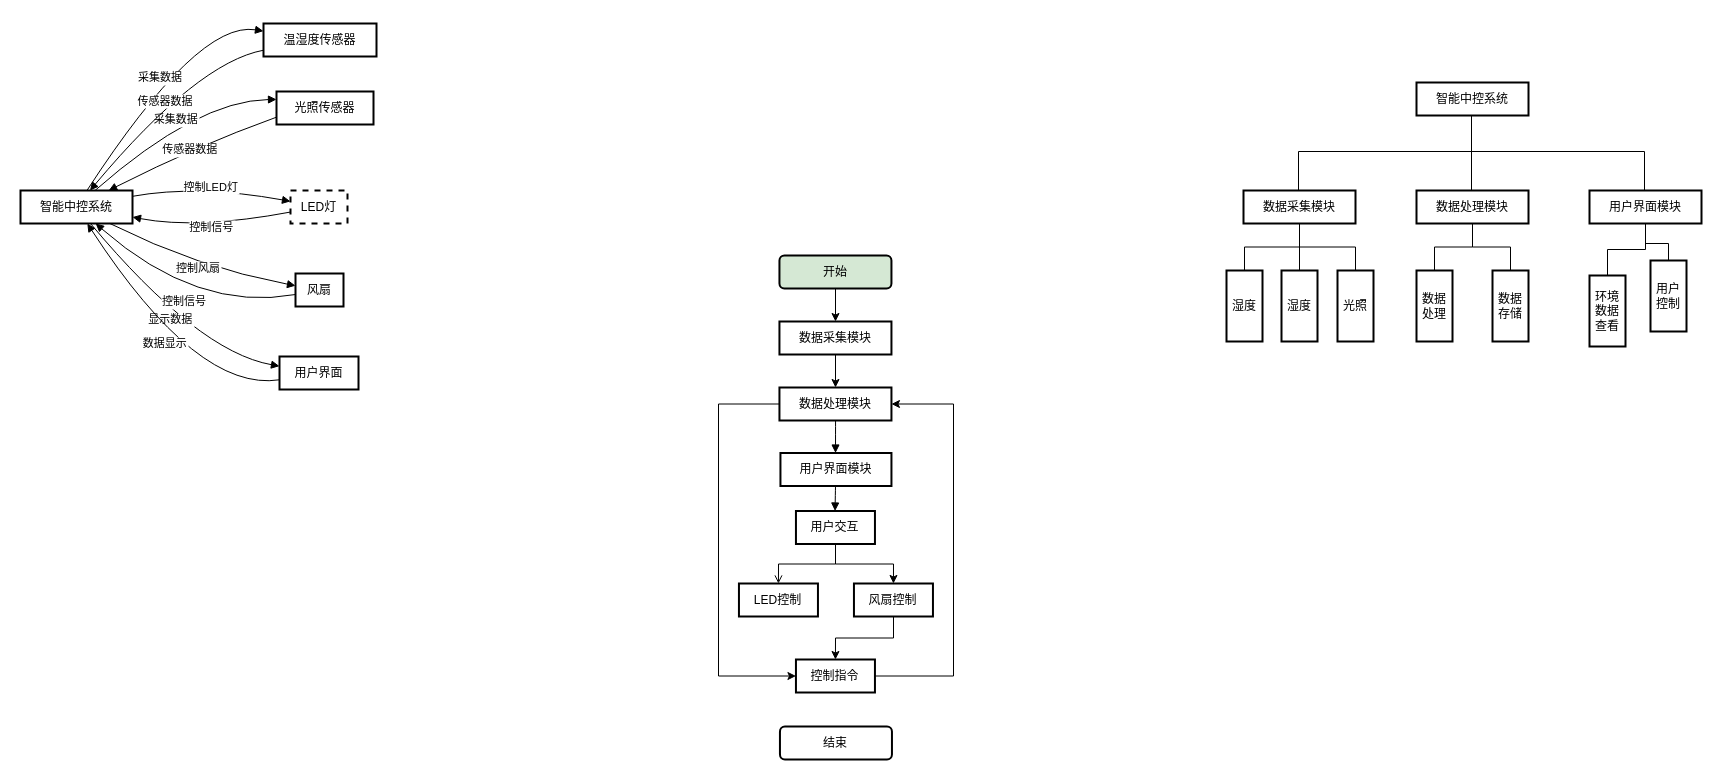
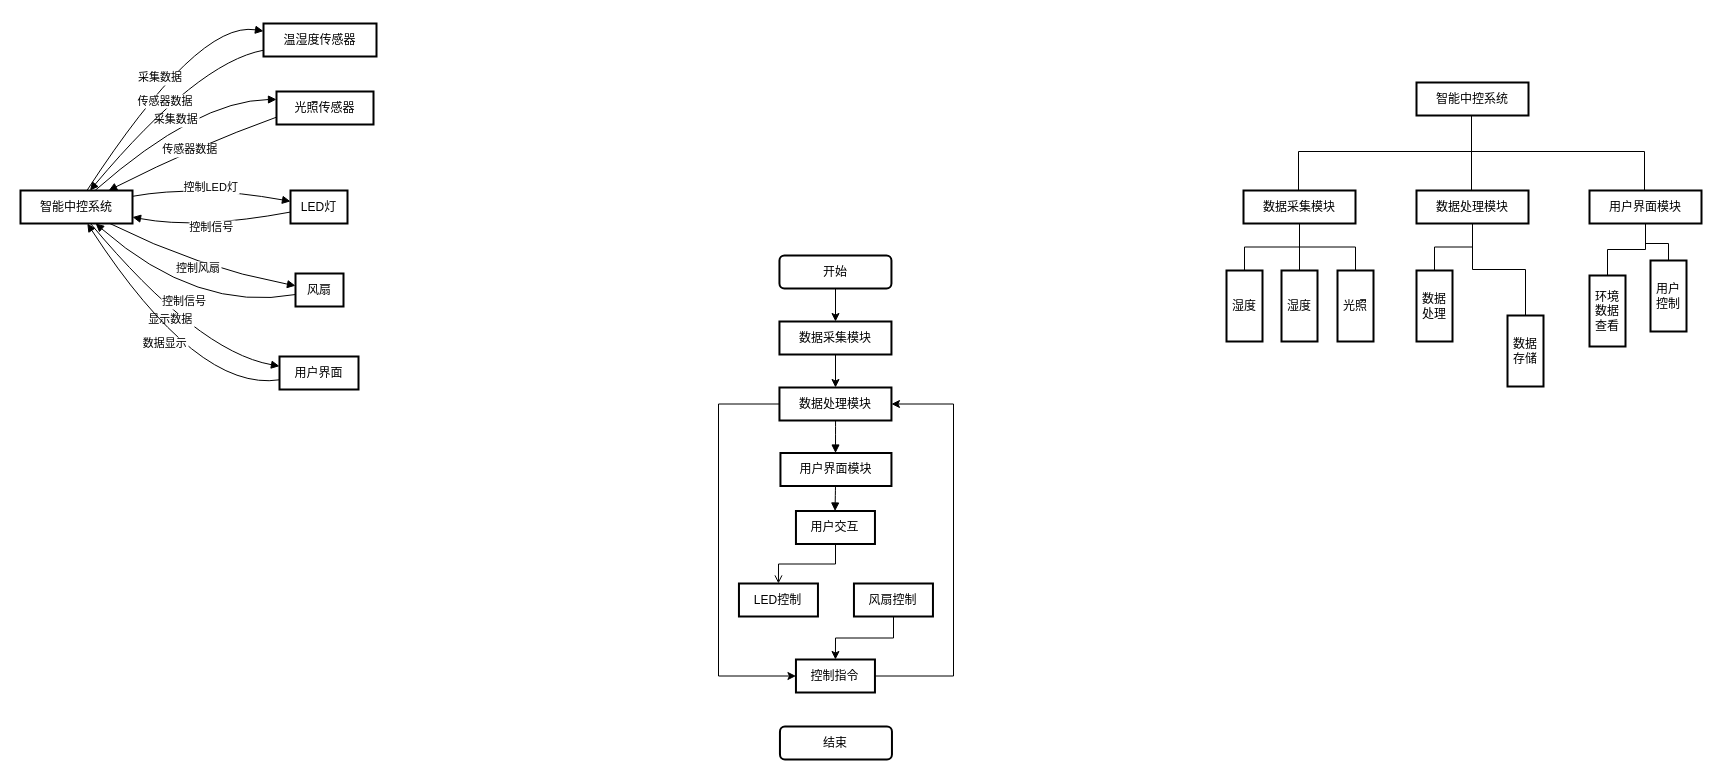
(319, 207) -> (319, 207)
(835, 272) -> (835, 272)
(1511, 306) -> (1526, 351)
(872, 564) -> none
